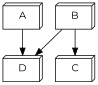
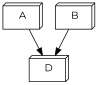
(75, 69) -> none
